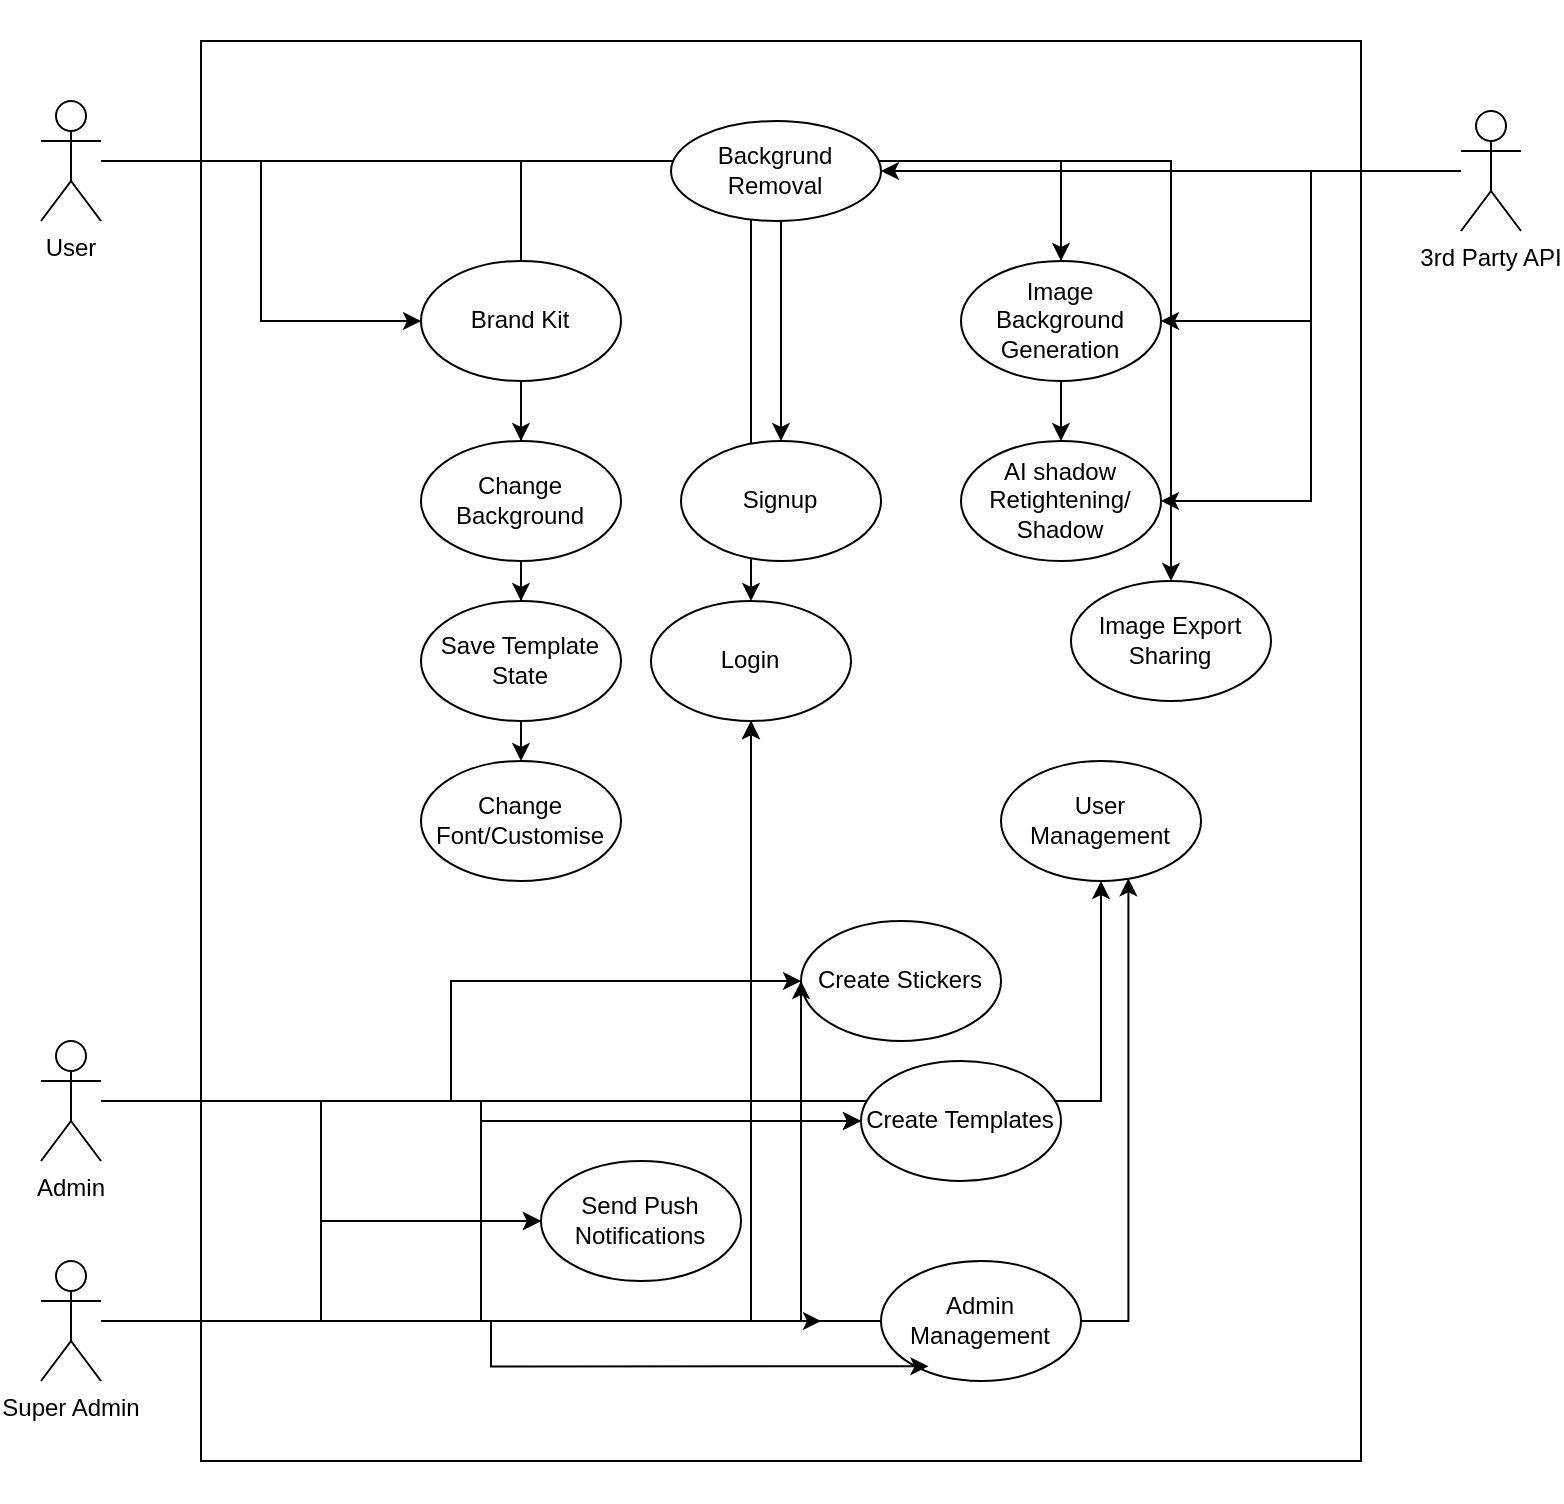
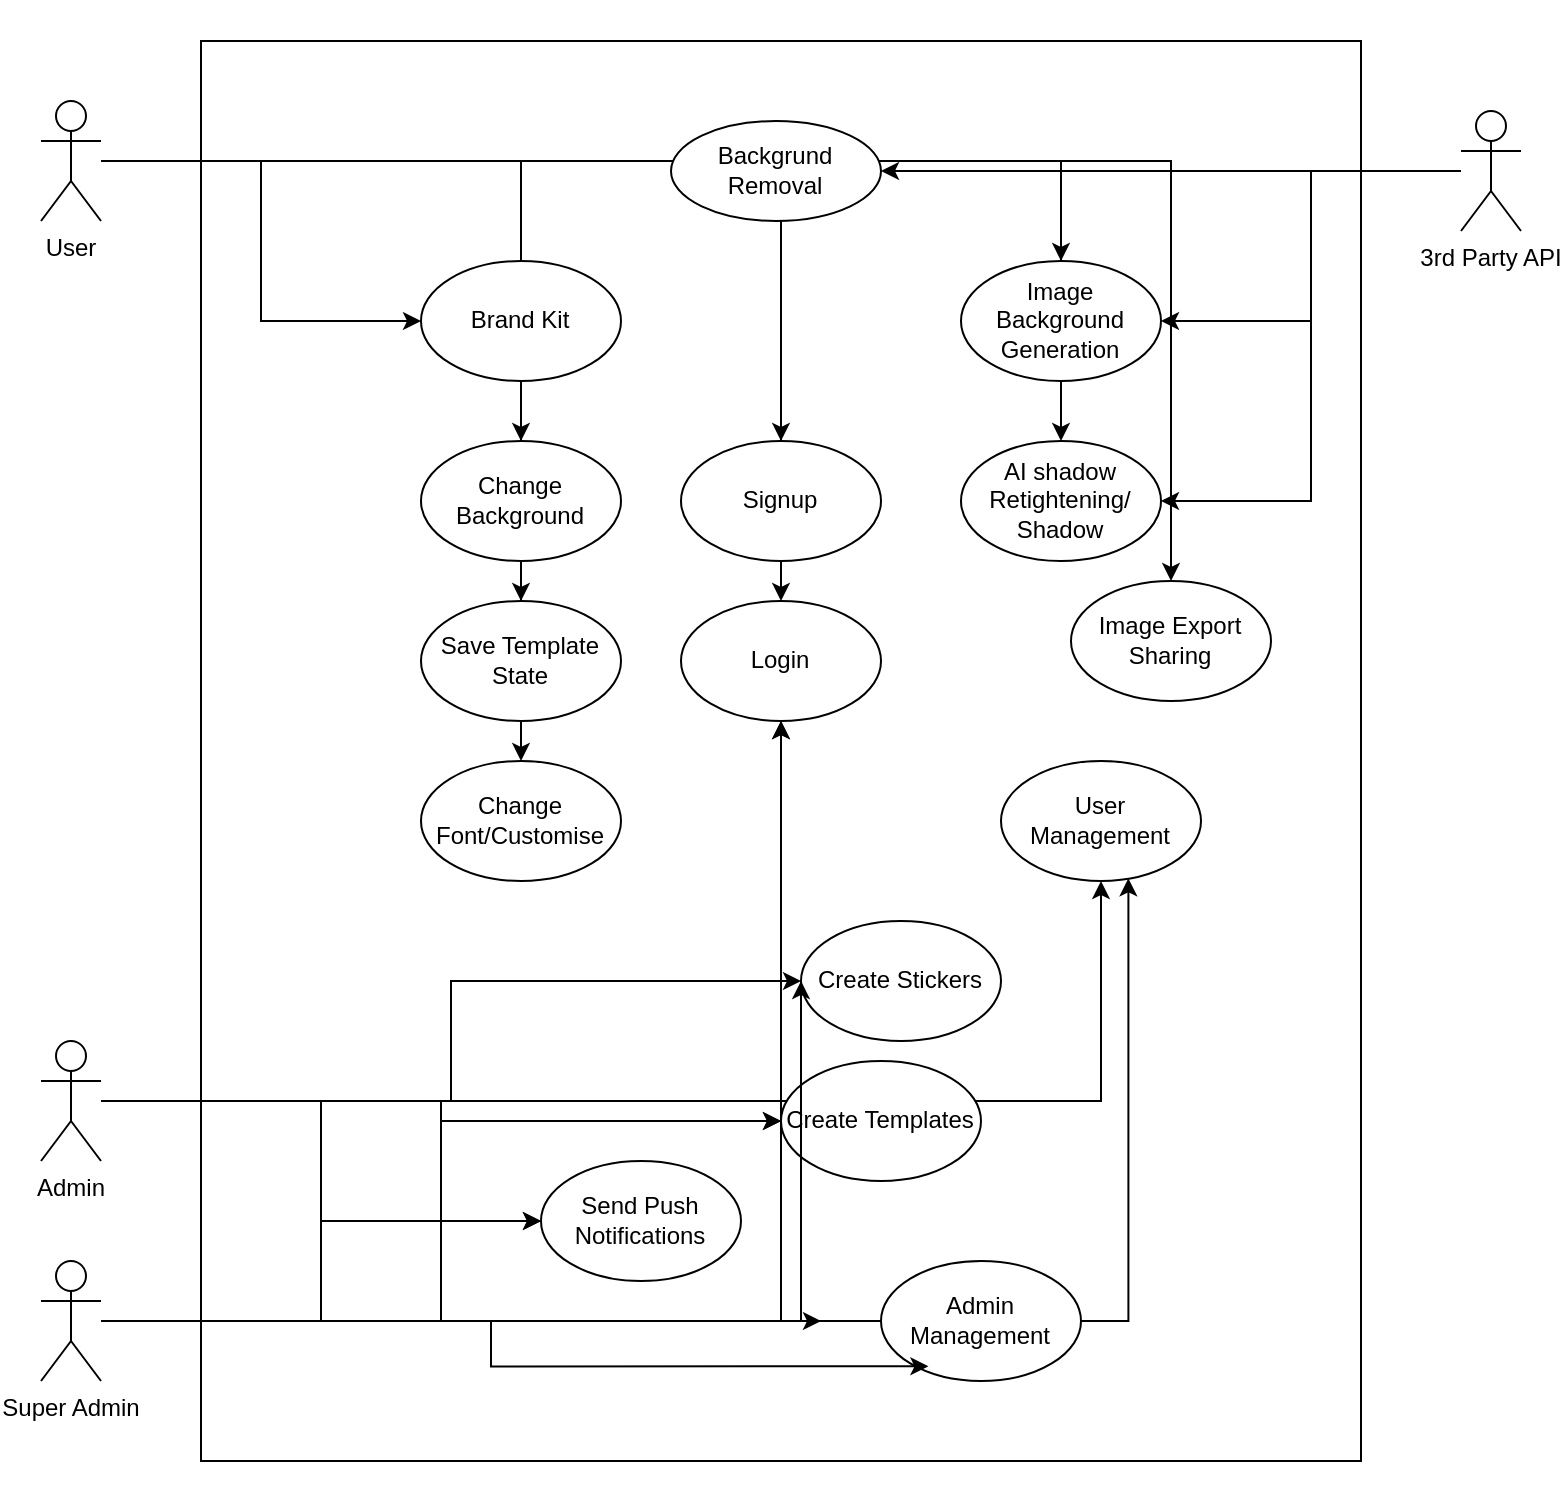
(751, 661) -> (781, 661)
(961, 1121) -> (881, 1121)
